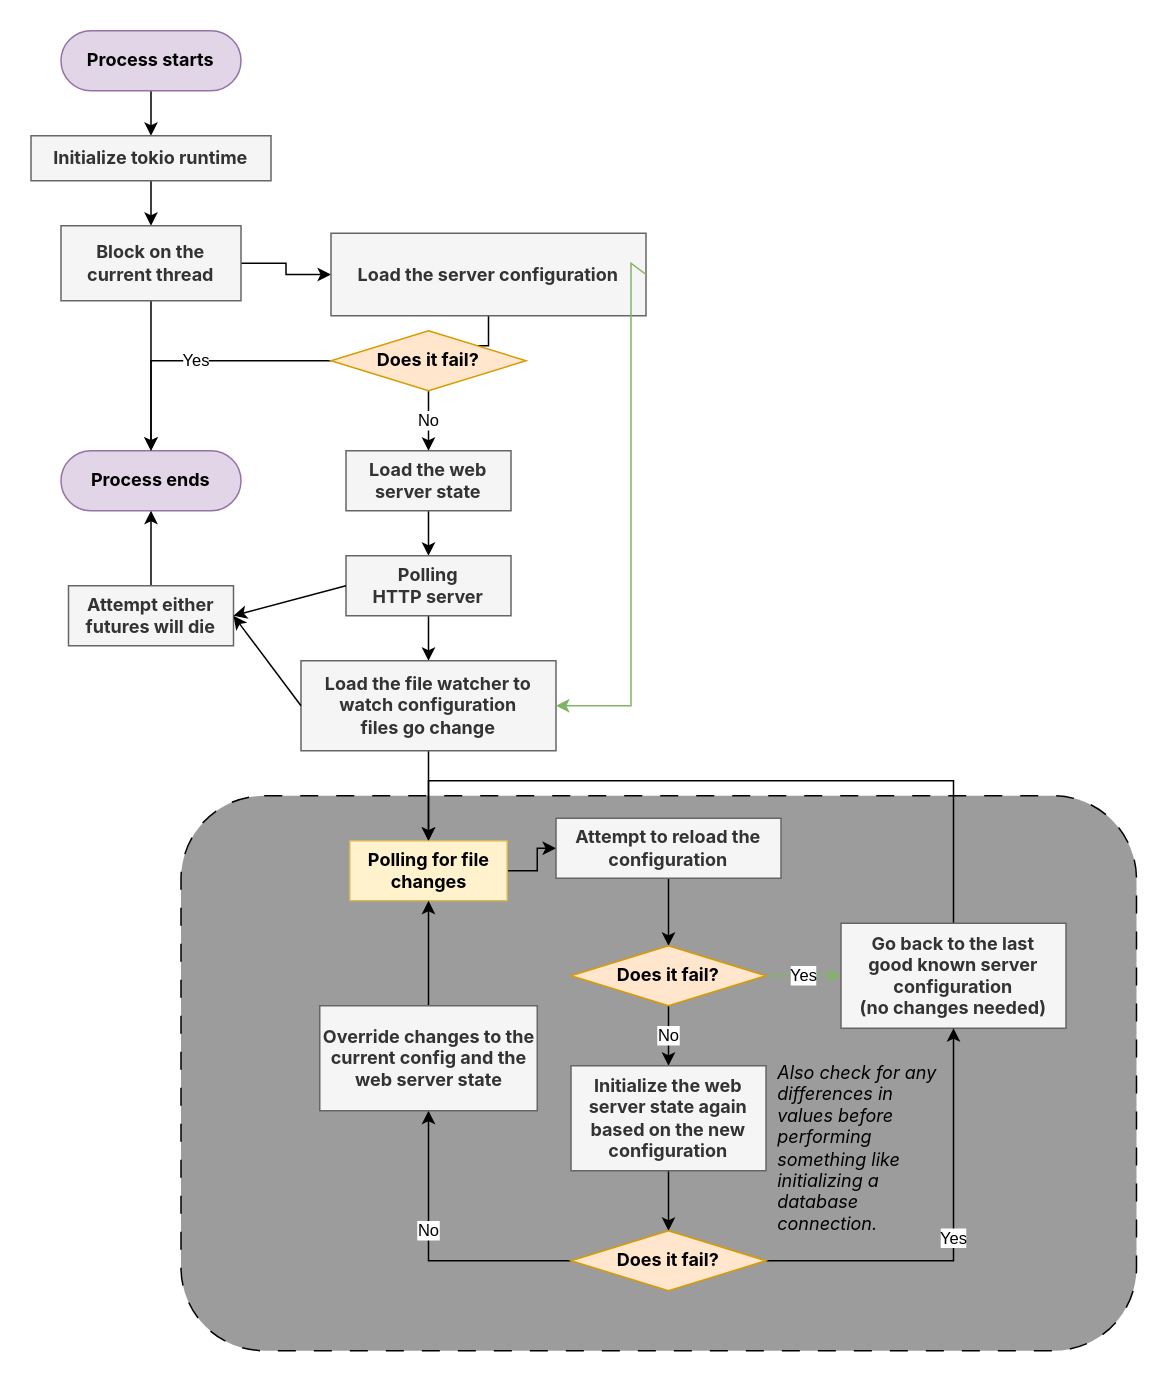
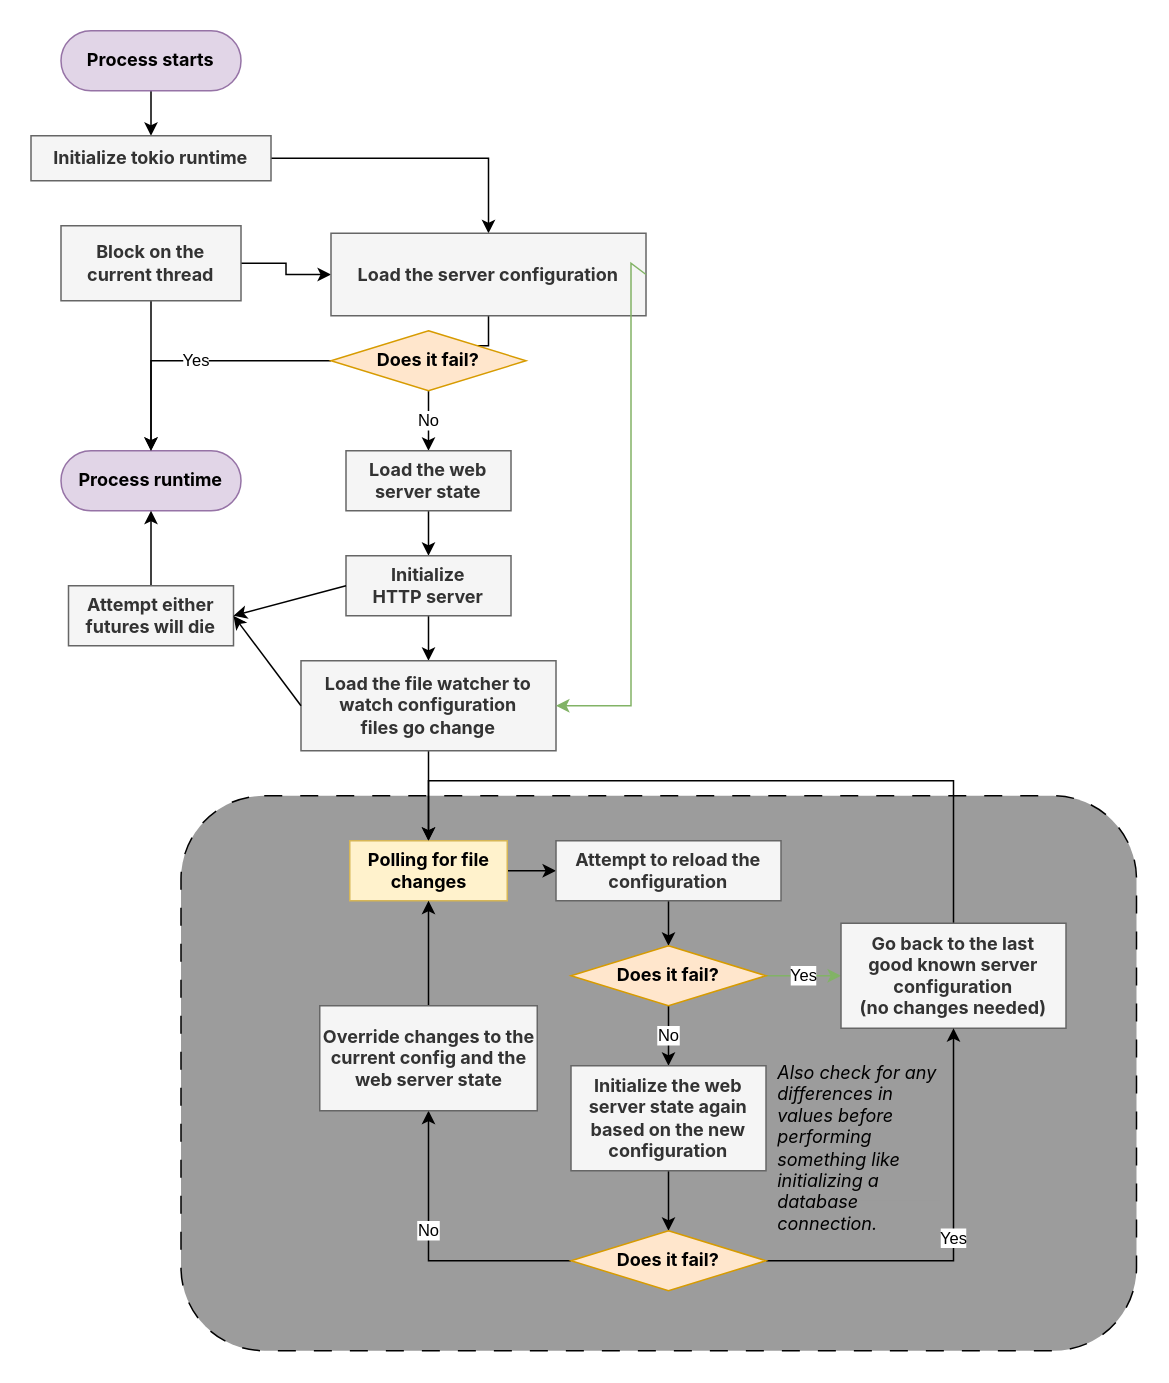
(151, 209) -> (412, 158)
(151, 481) -> (151, 481)
(428, 586) -> (428, 586)
(668, 848) -> (668, 871)
